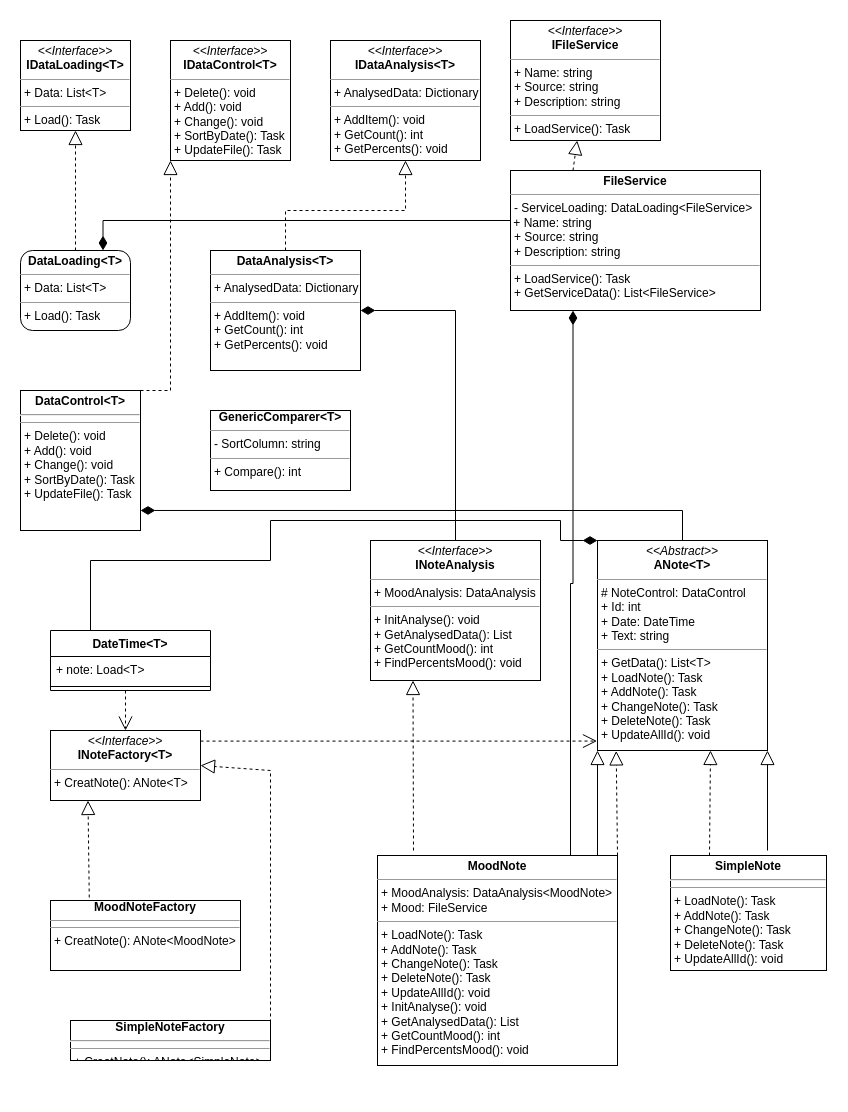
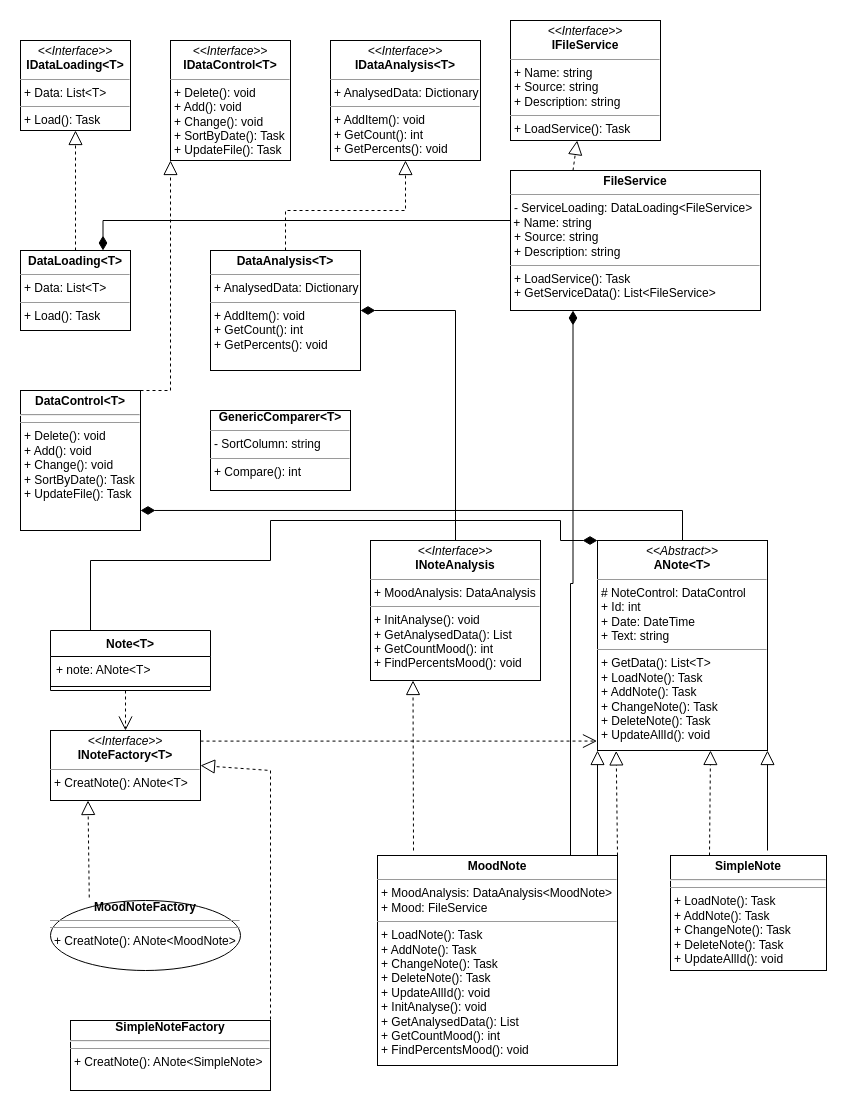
(76, 291) -> (76, 291)
(131, 645) -> (131, 645)
(102, 671) -> (106, 671)
(146, 936) -> (146, 936)
(171, 1041) -> (171, 1056)
